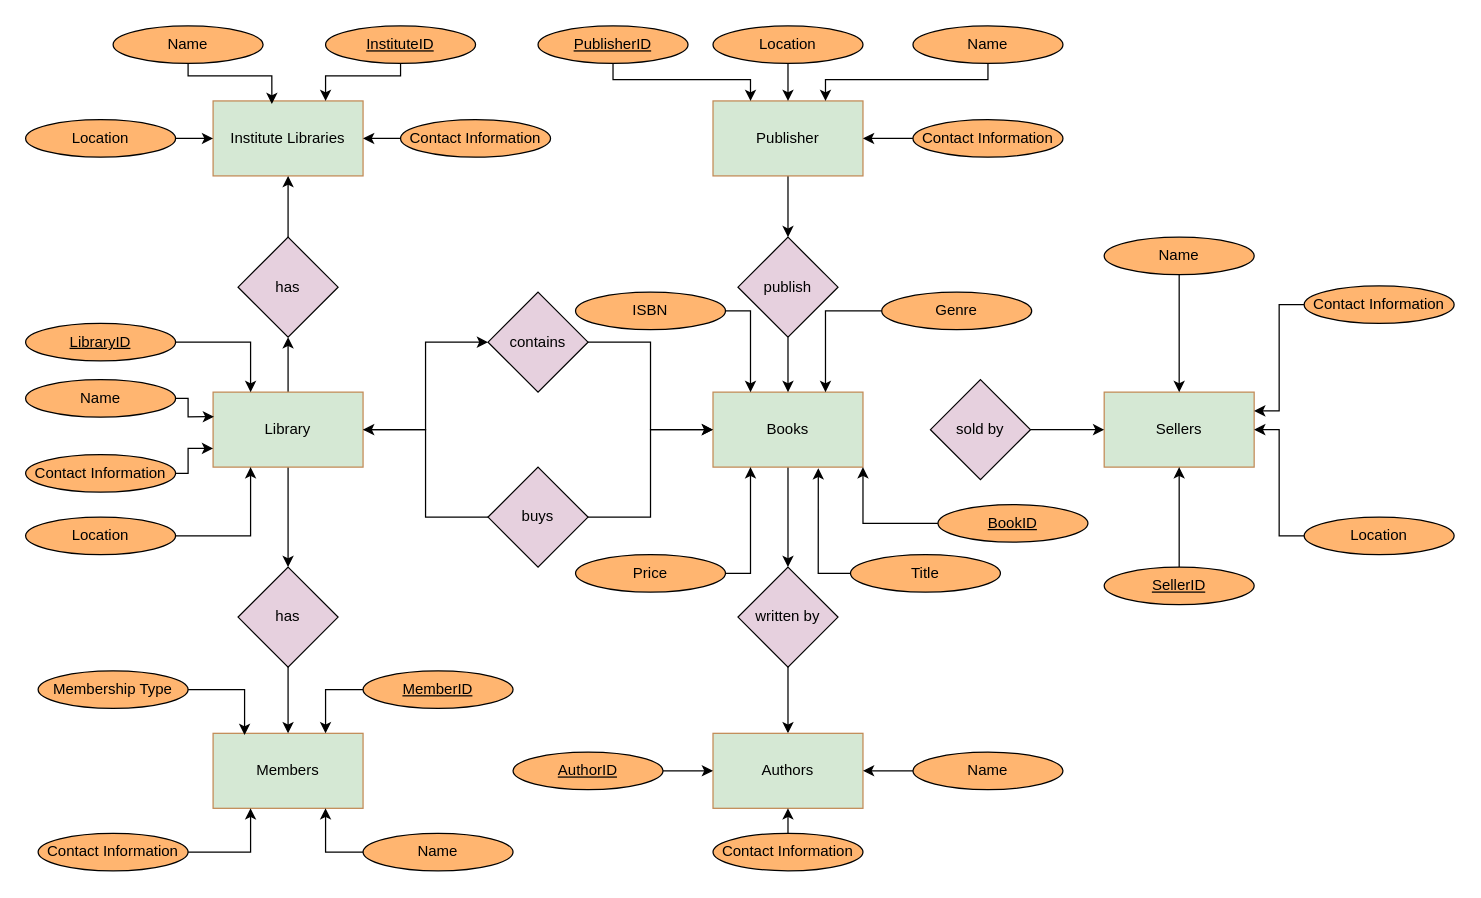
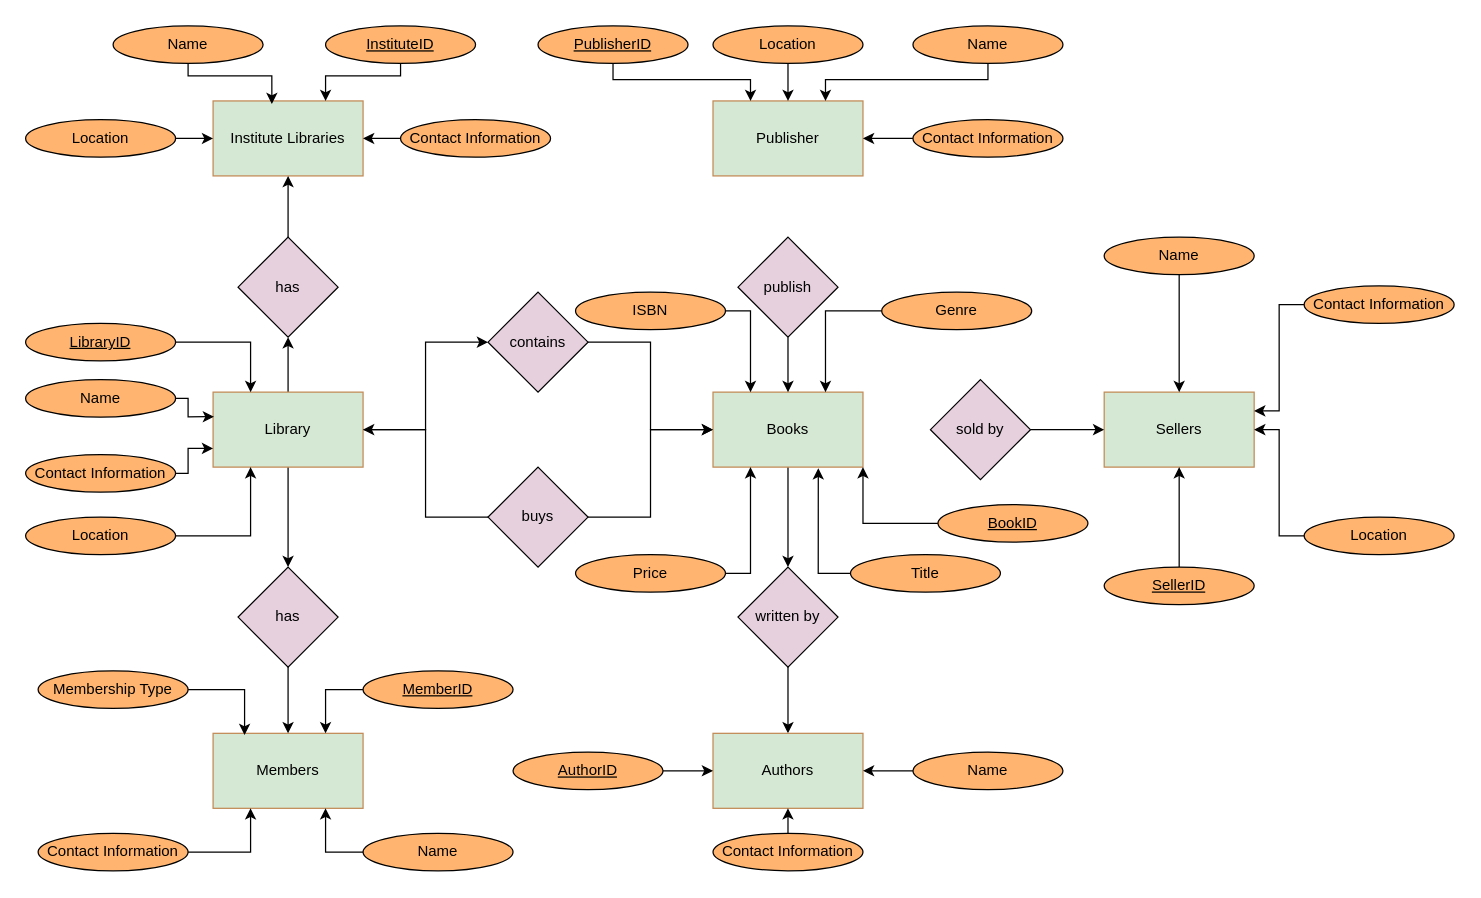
(788, 202) -> none
